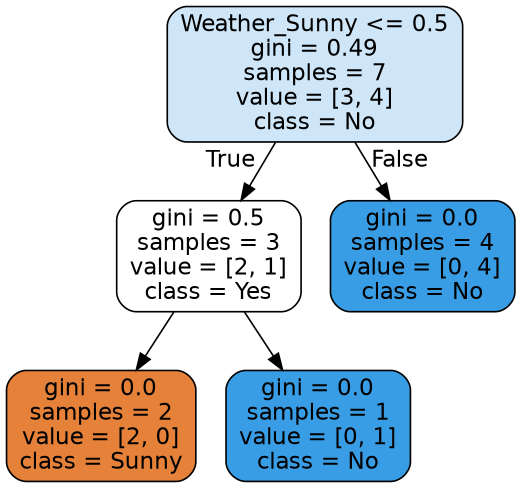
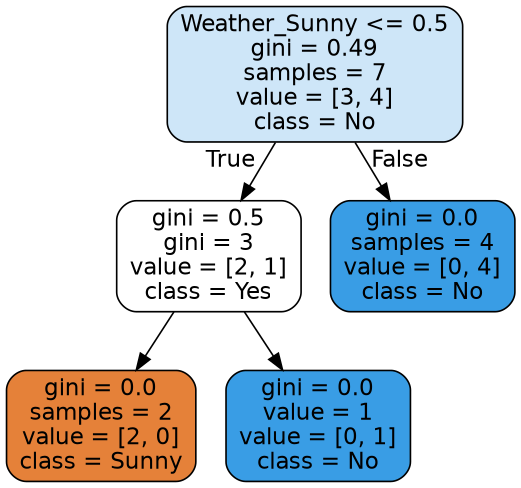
(209, 256) -> (209, 256)
(318, 426) -> (318, 426)
